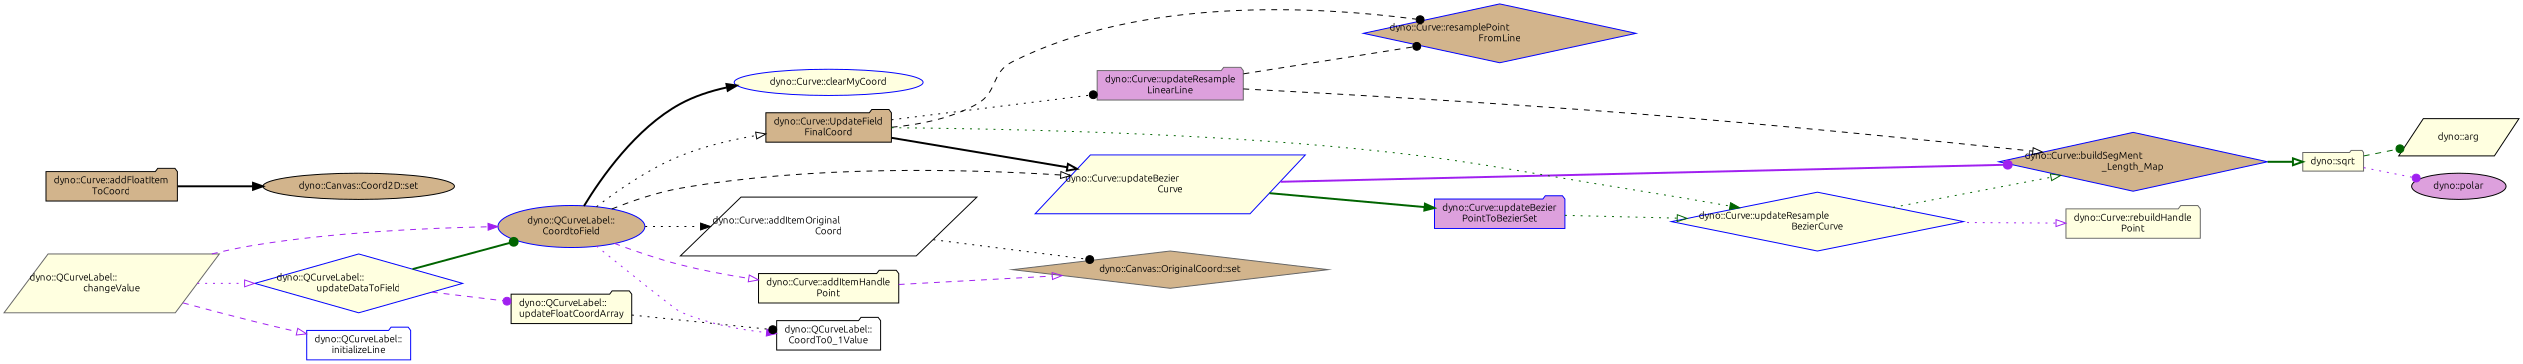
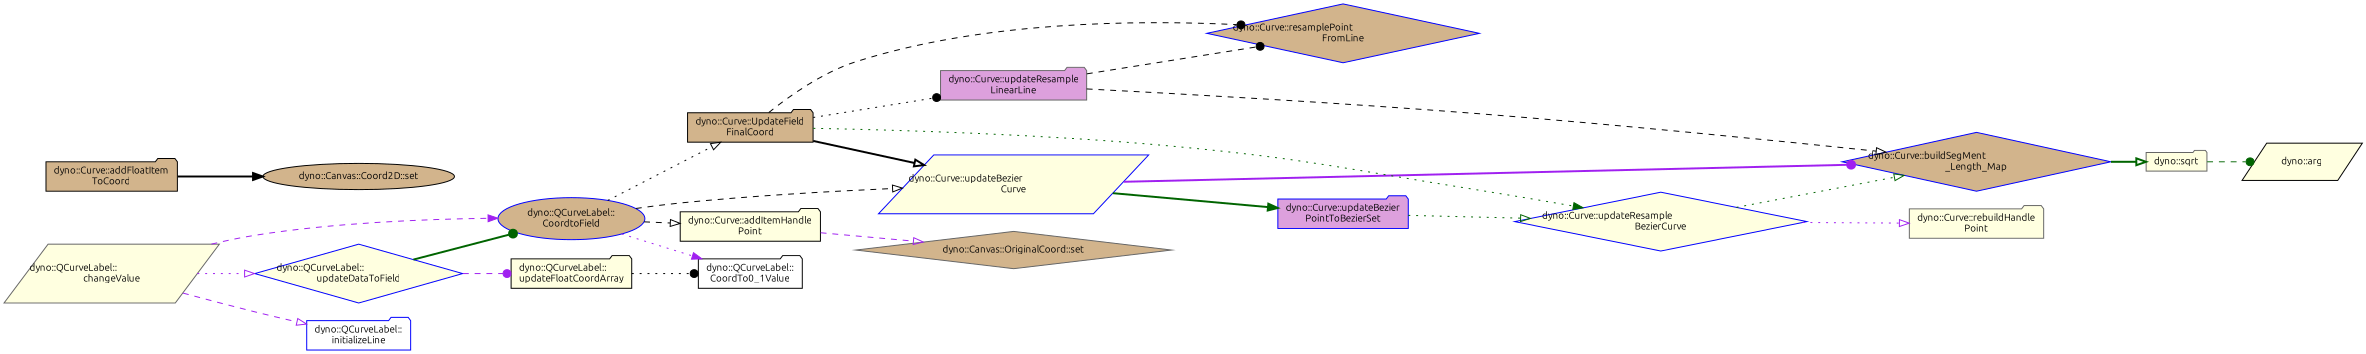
(829, 82) -> none
(2459, 186) -> none
(829, 227) -> none
(681, 265) -> (657, 222)
